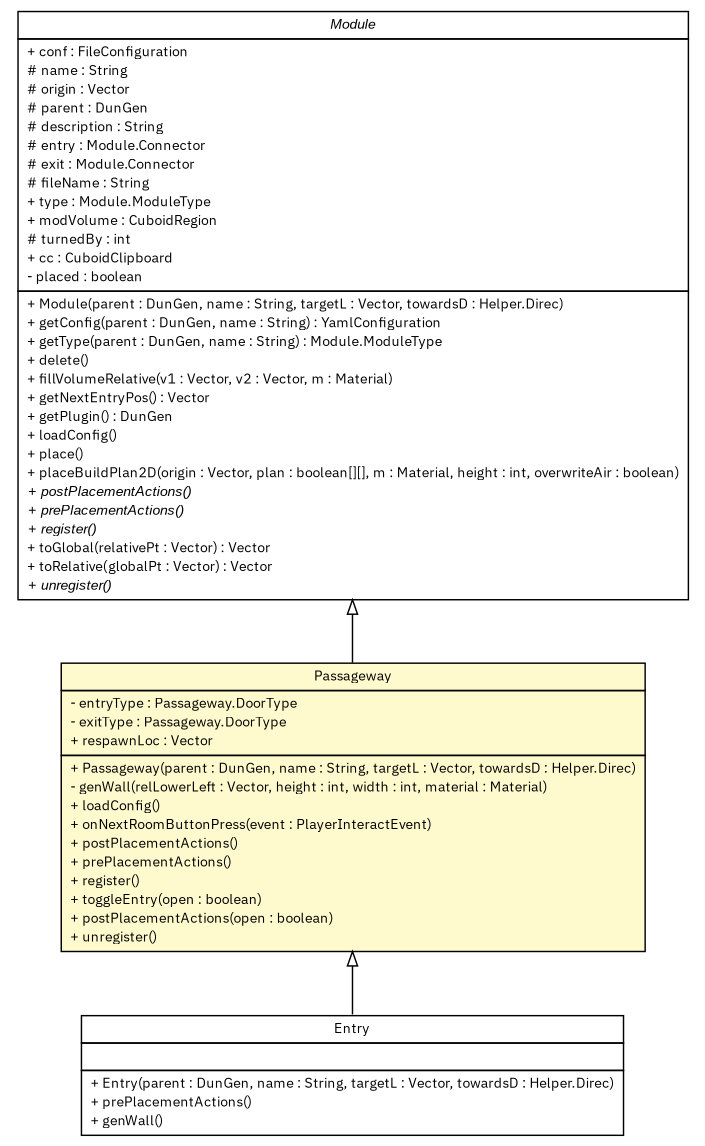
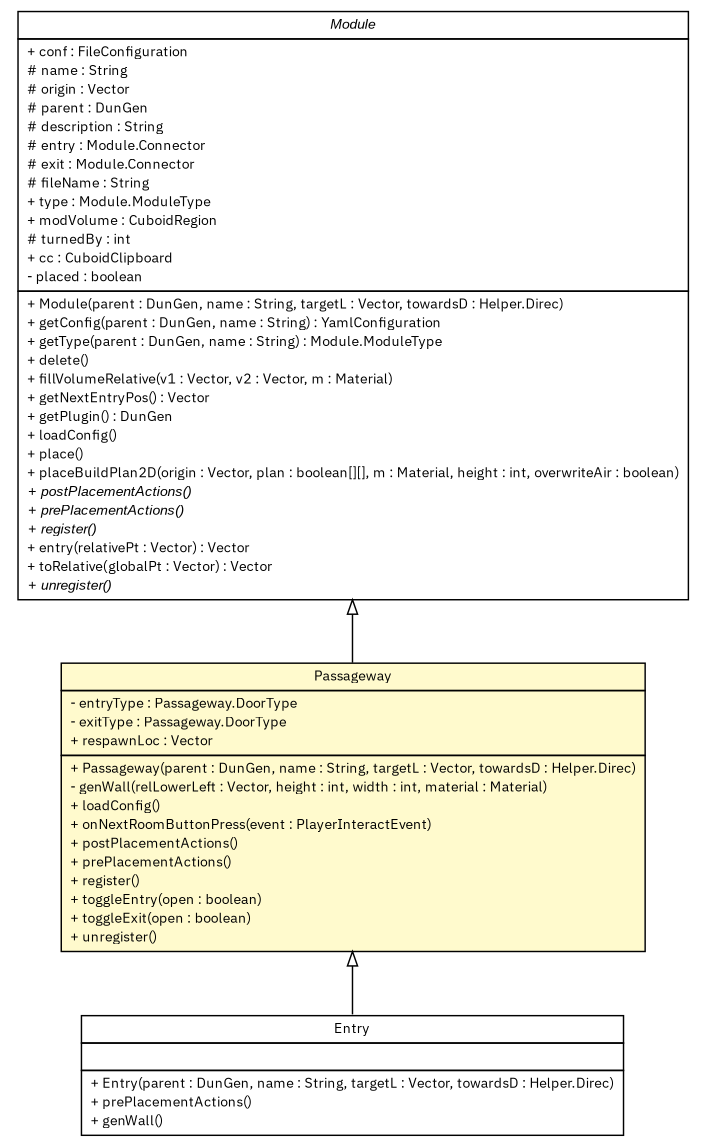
(149, 548) -> (139, 548)
(202, 918) -> (161, 918)
